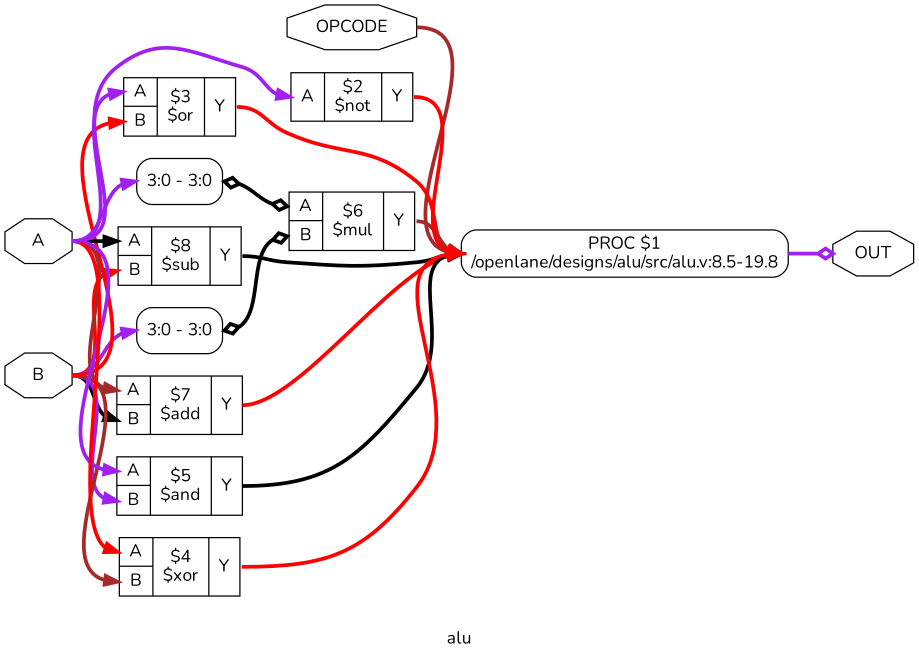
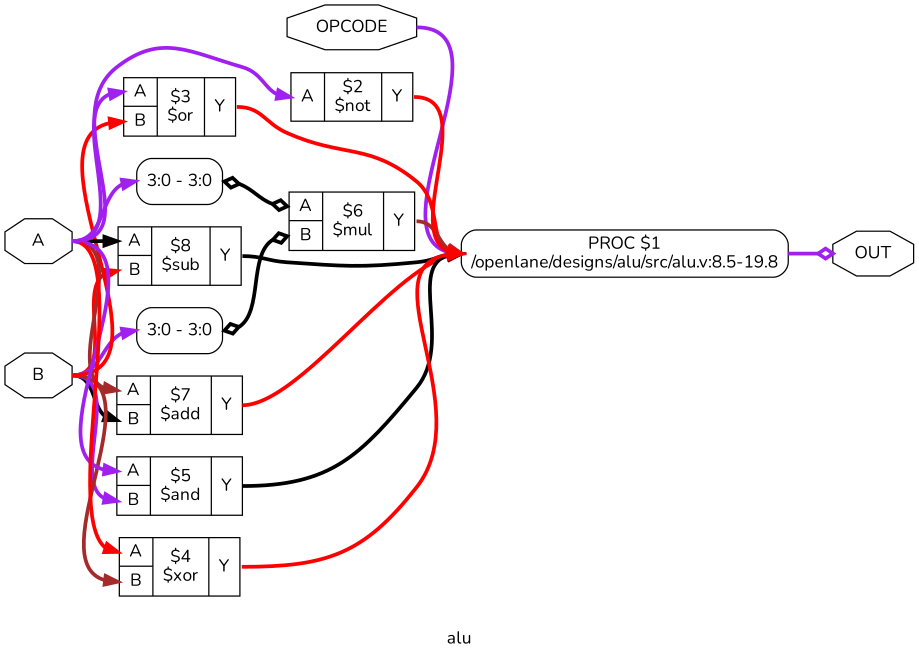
(446, 109) -> (446, 109)
